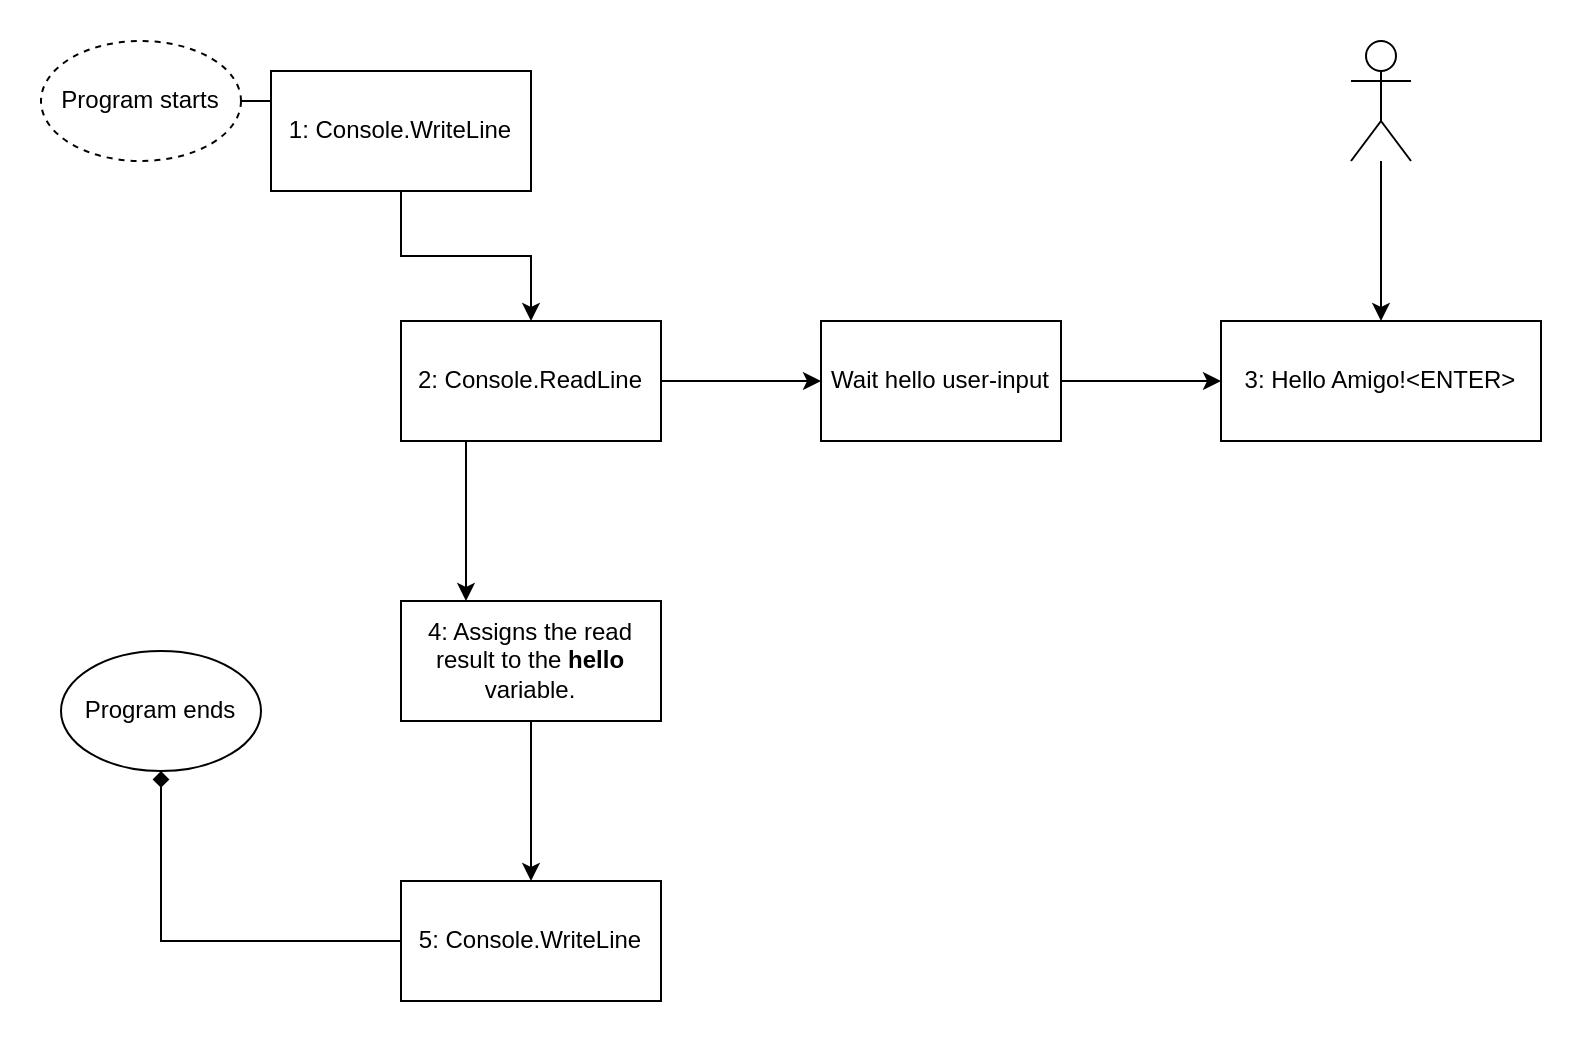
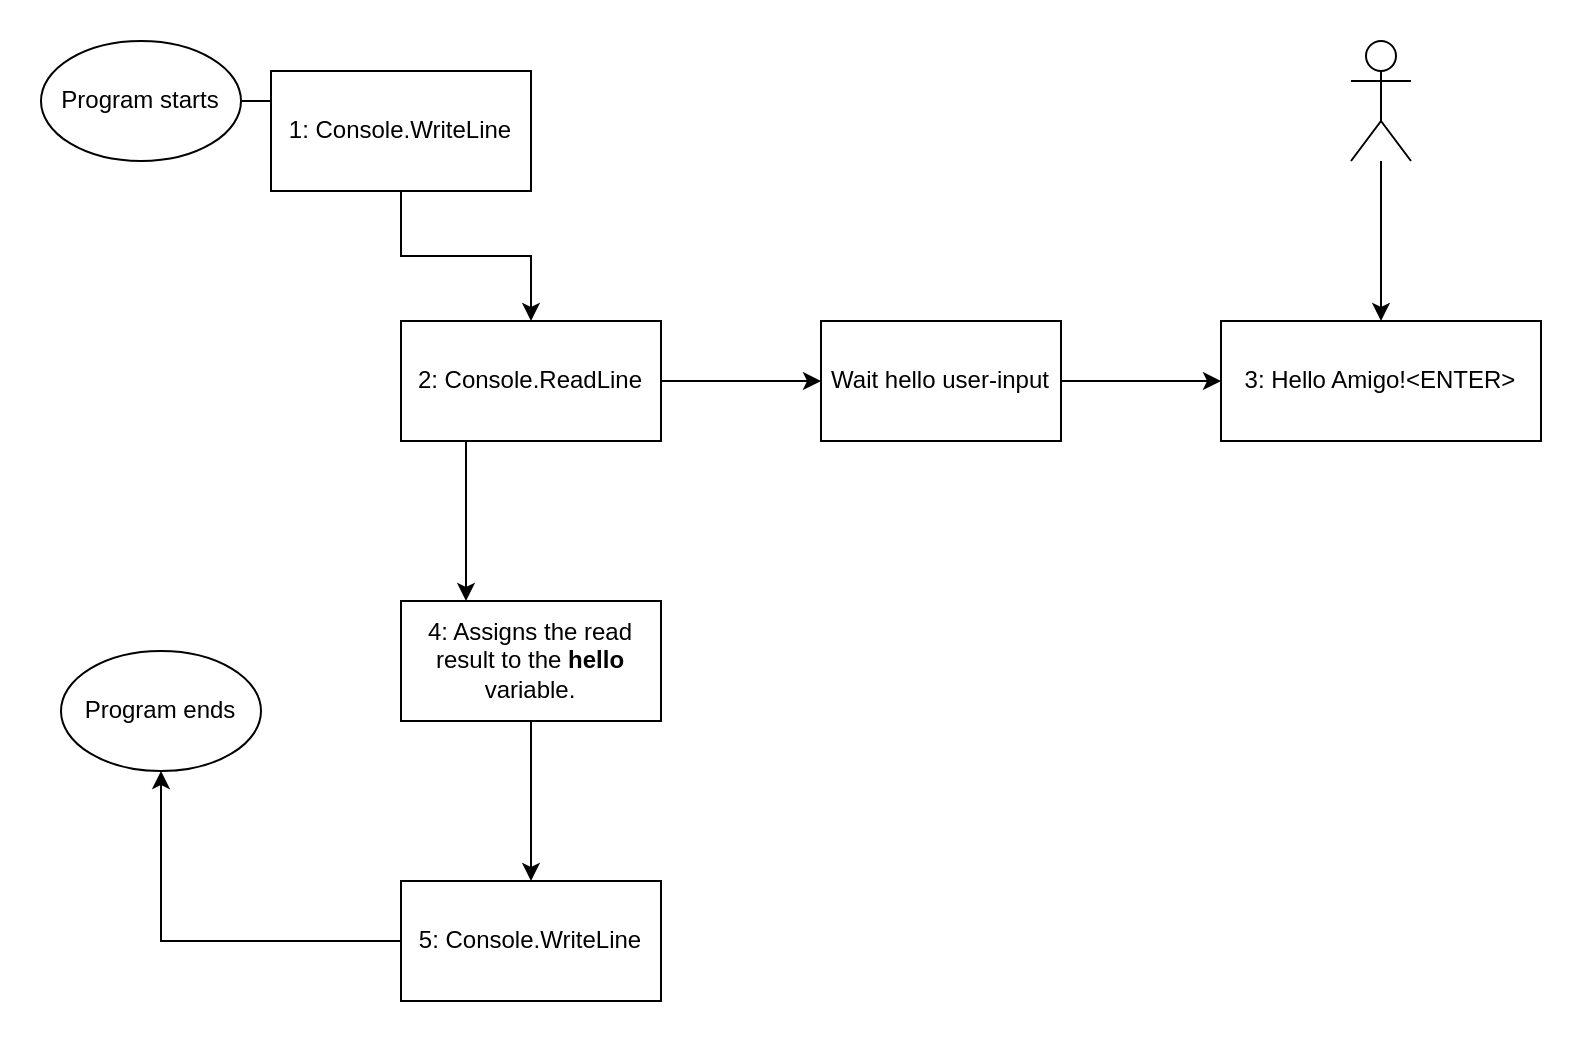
(141, 101) -> (141, 101)
(161, 787) -> (161, 786)
